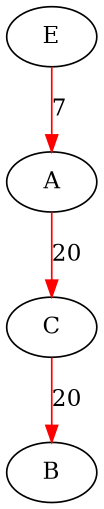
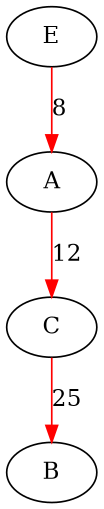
(60, 109) -> (60, 109)
(68, 255) -> (68, 255)
(68, 400) -> (68, 400)
